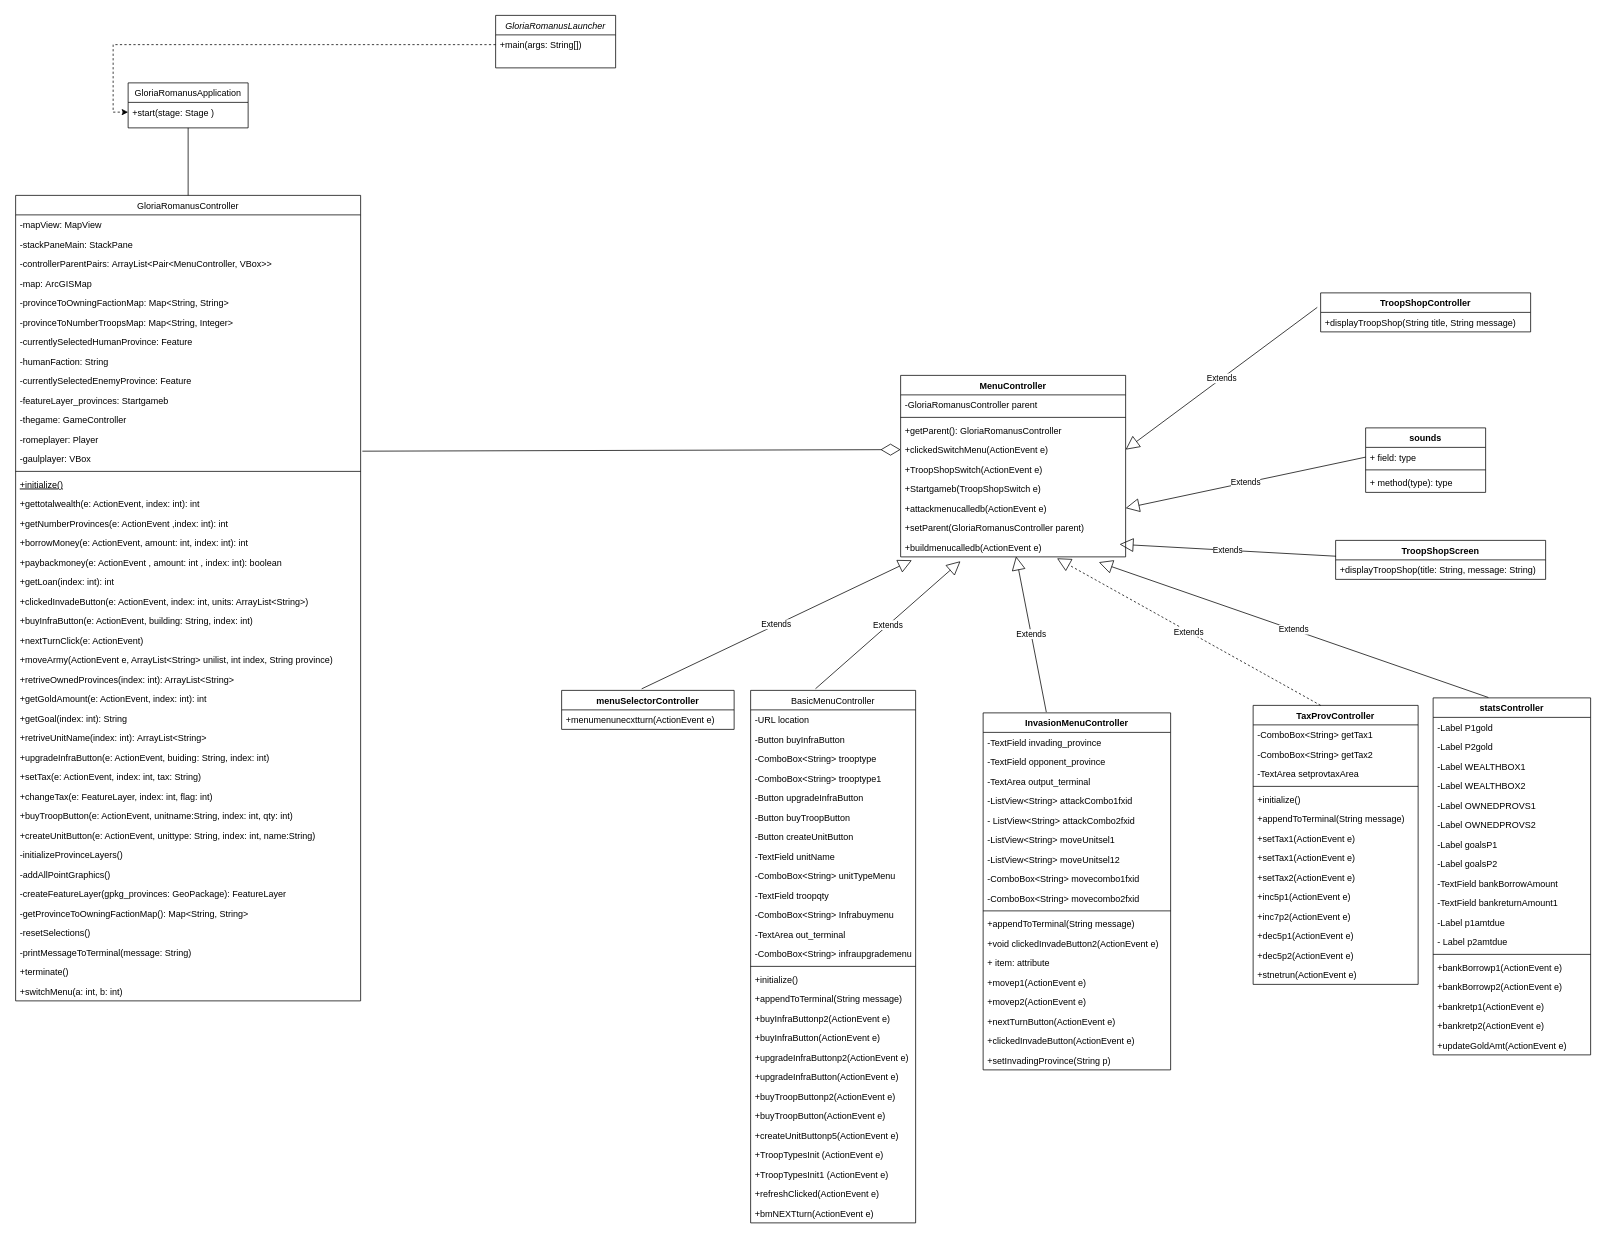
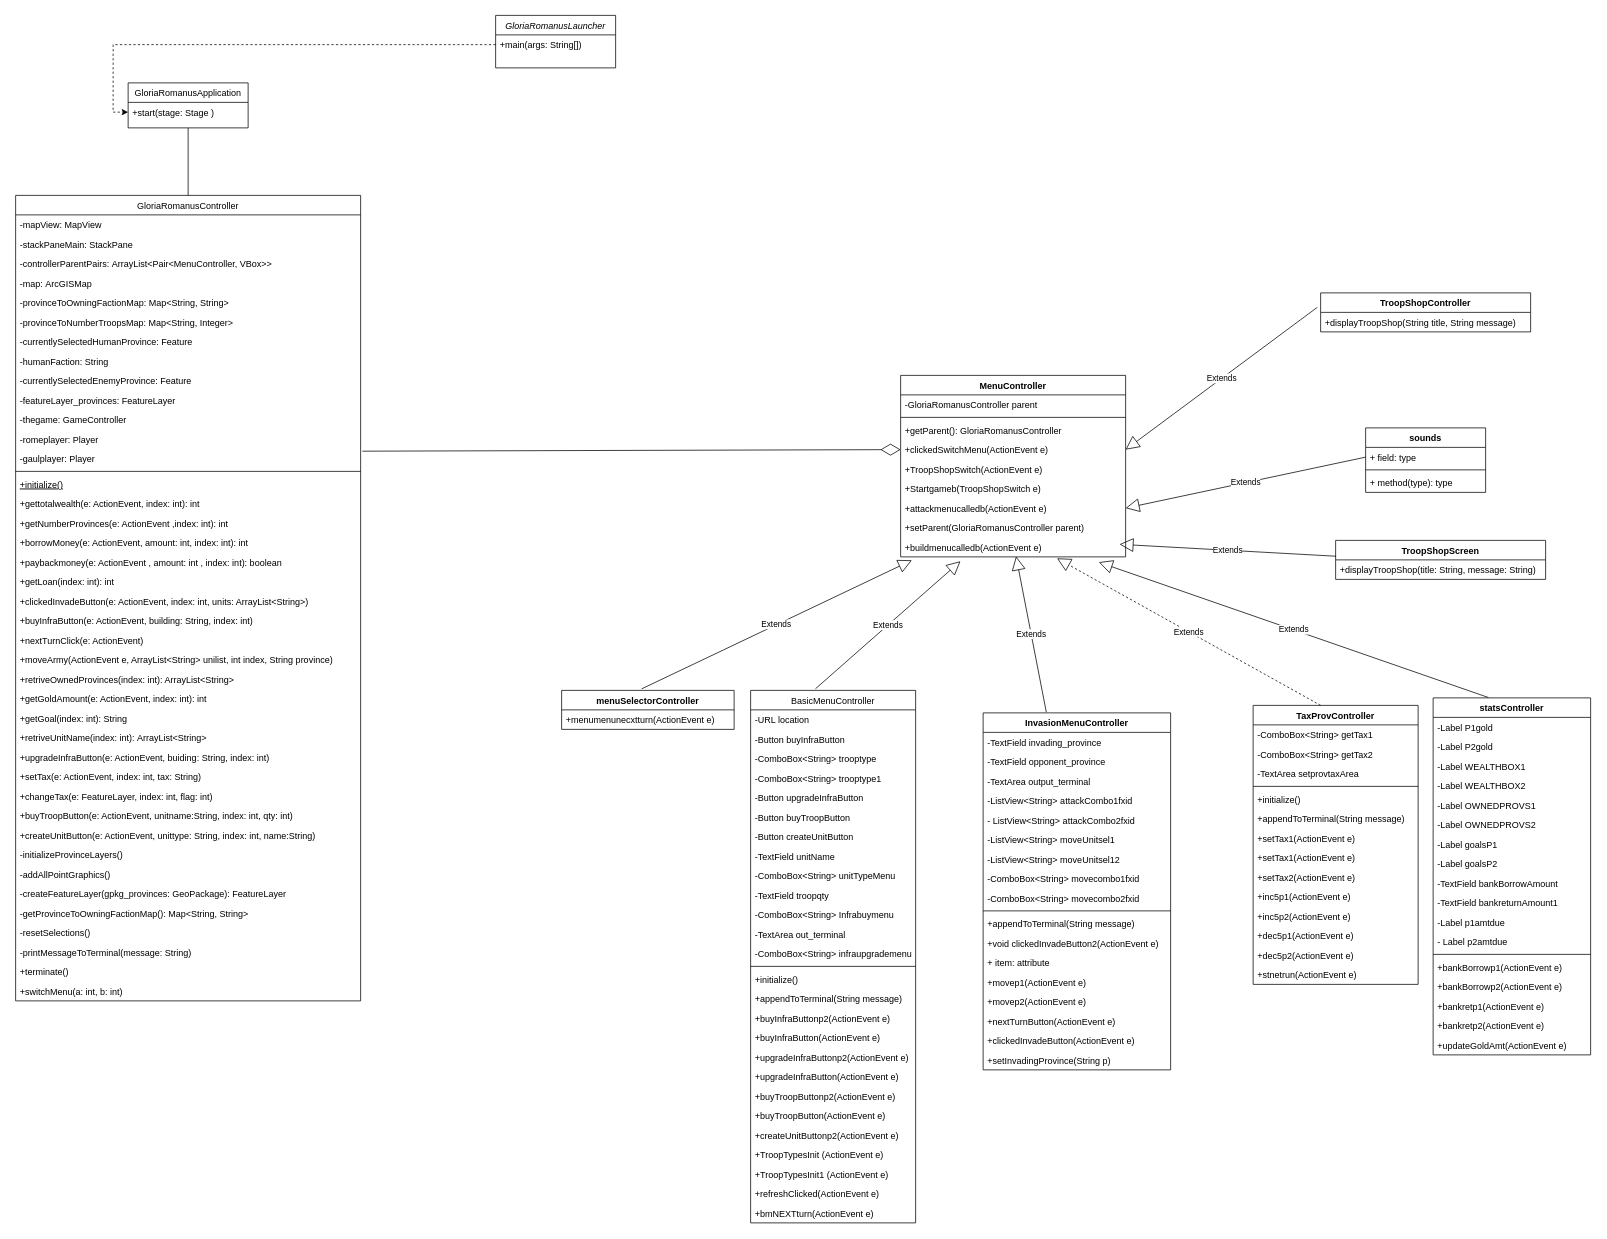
(105, 401) -> (110, 401)
(58, 459) -> (62, 459)
(1309, 917) -> (1309, 917)
(837, 1136) -> (837, 1136)
